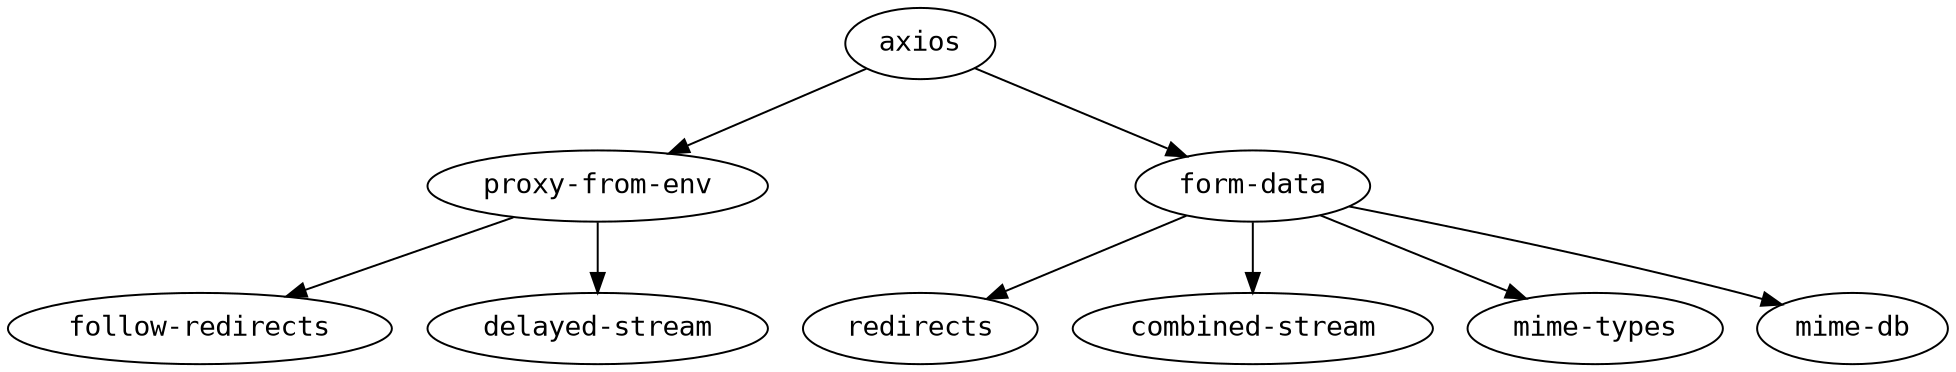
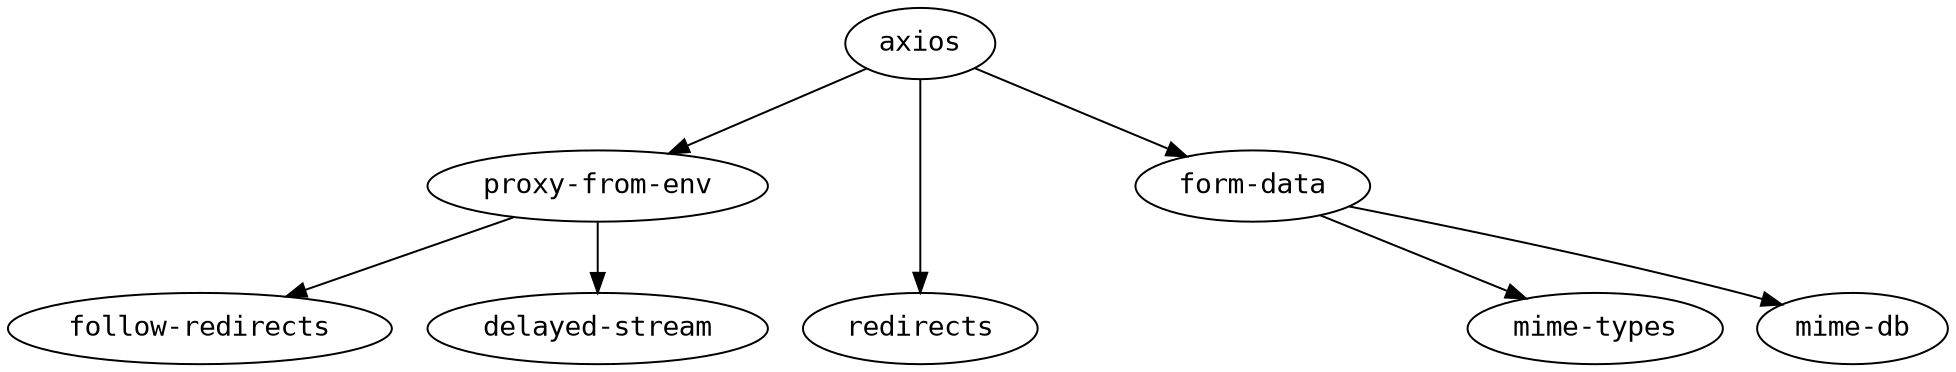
(1096, 253) -> (920, 176)
(1253, 329) -> none
